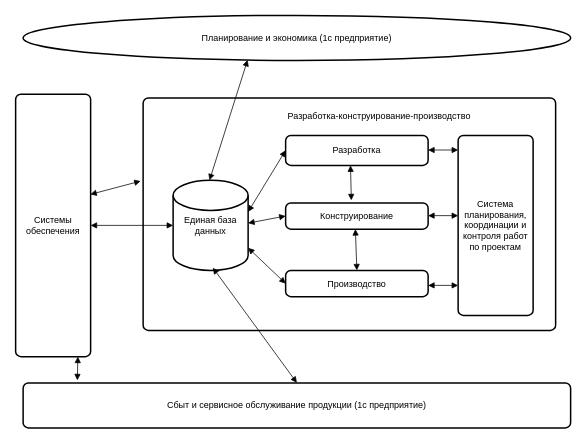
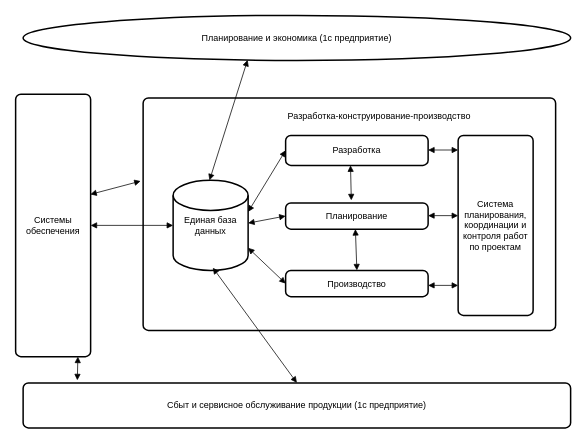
(357, 216) -> (357, 216)
